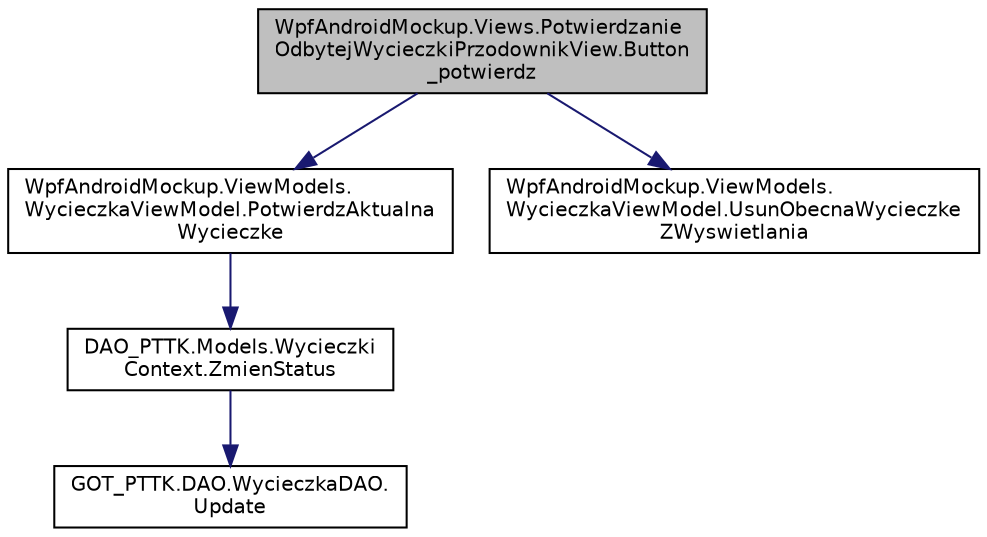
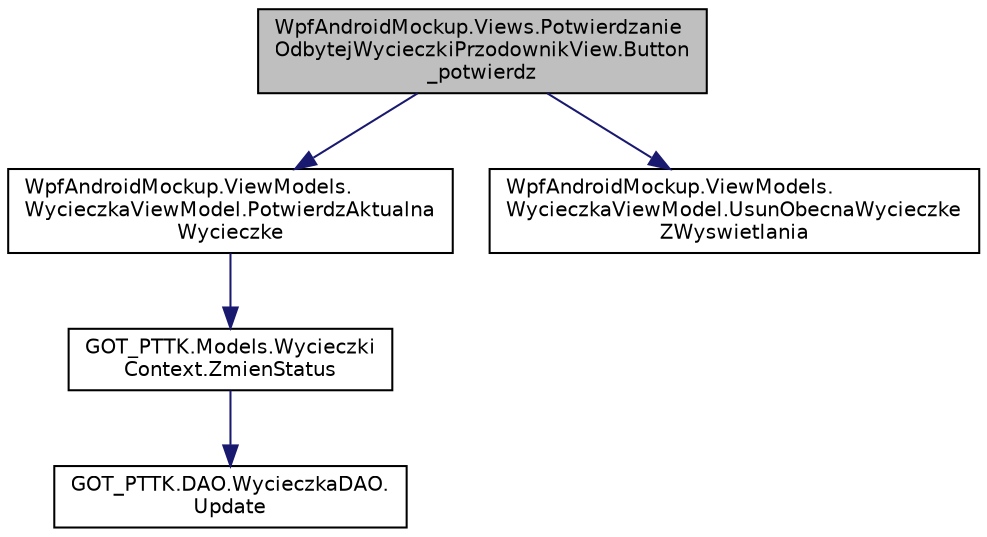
(230, 360) -> (230, 360)
